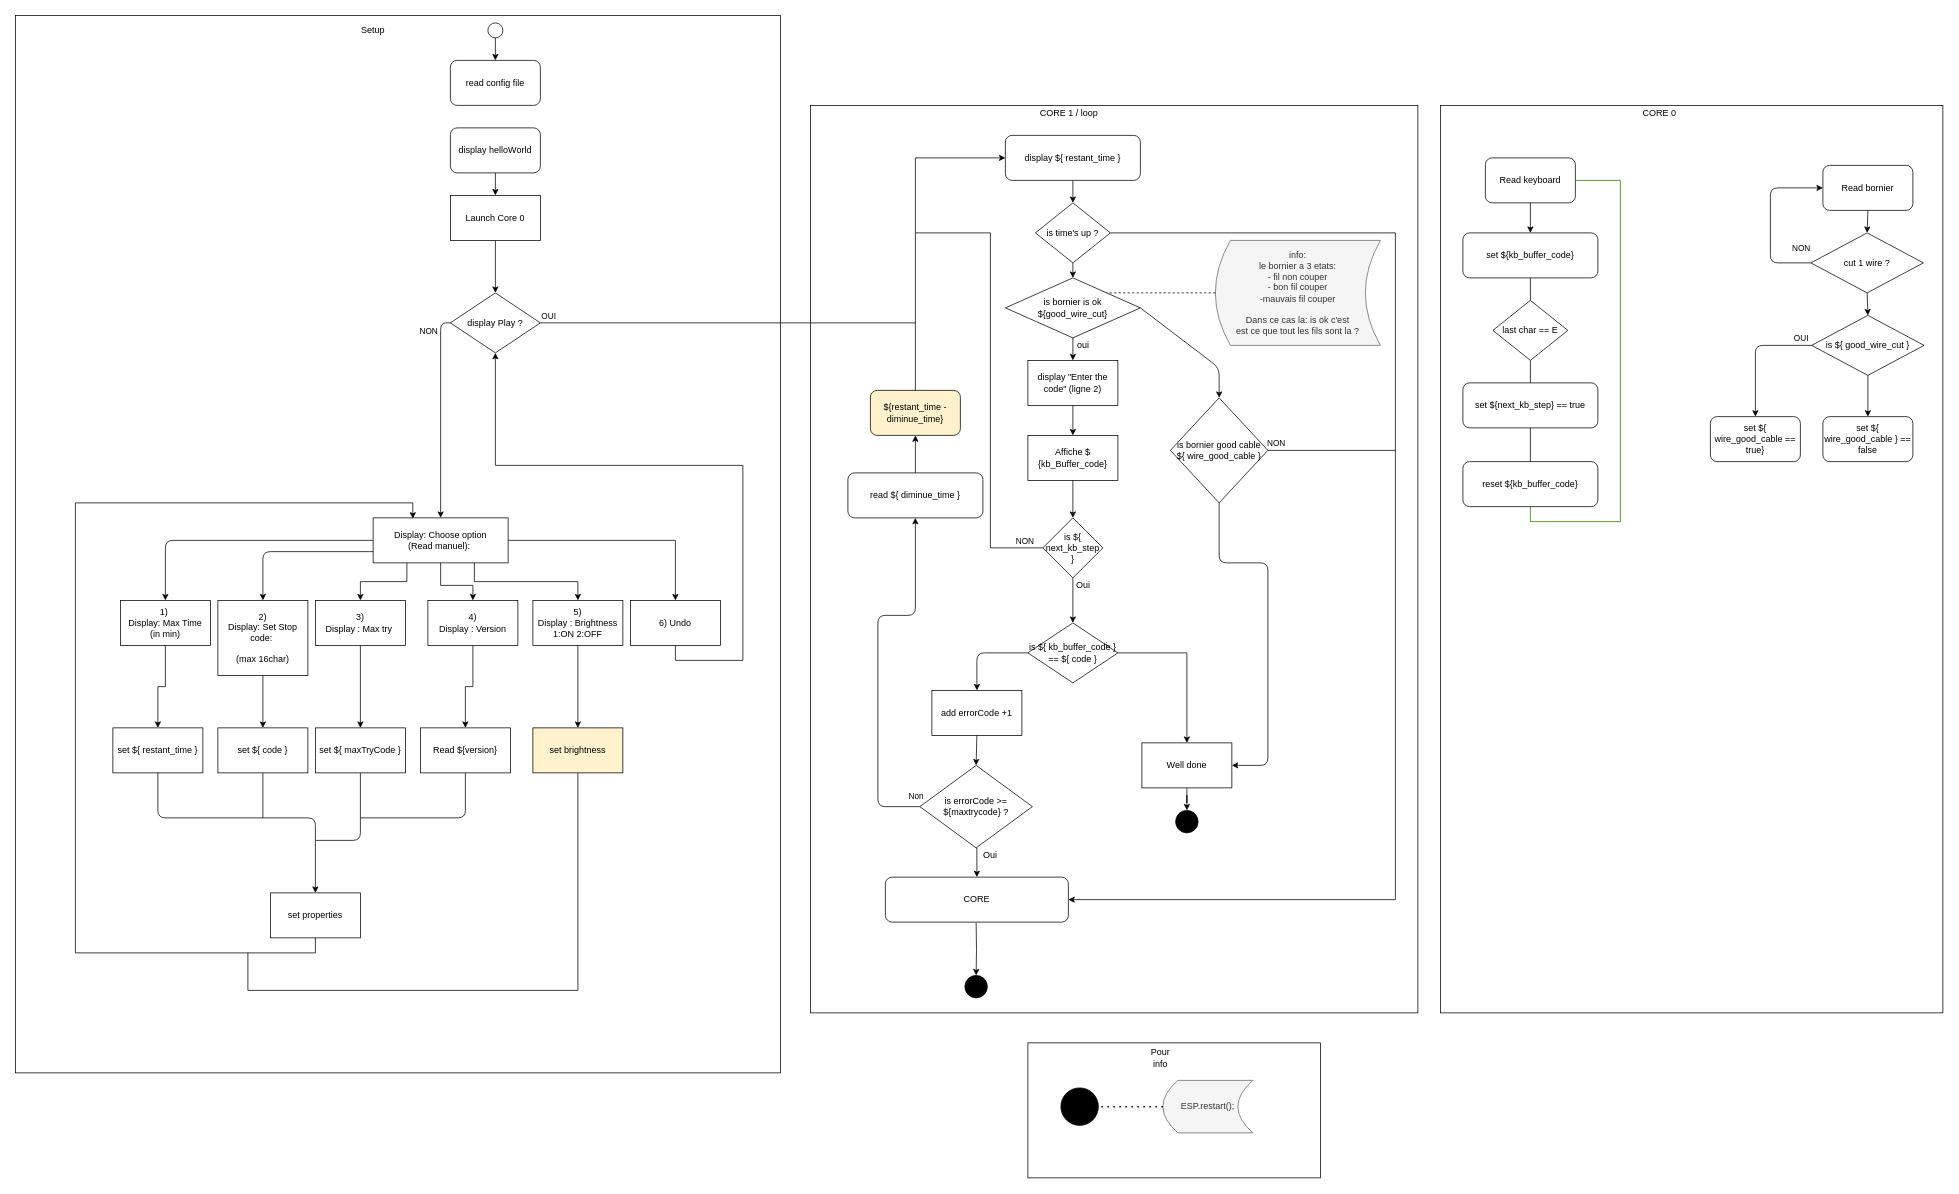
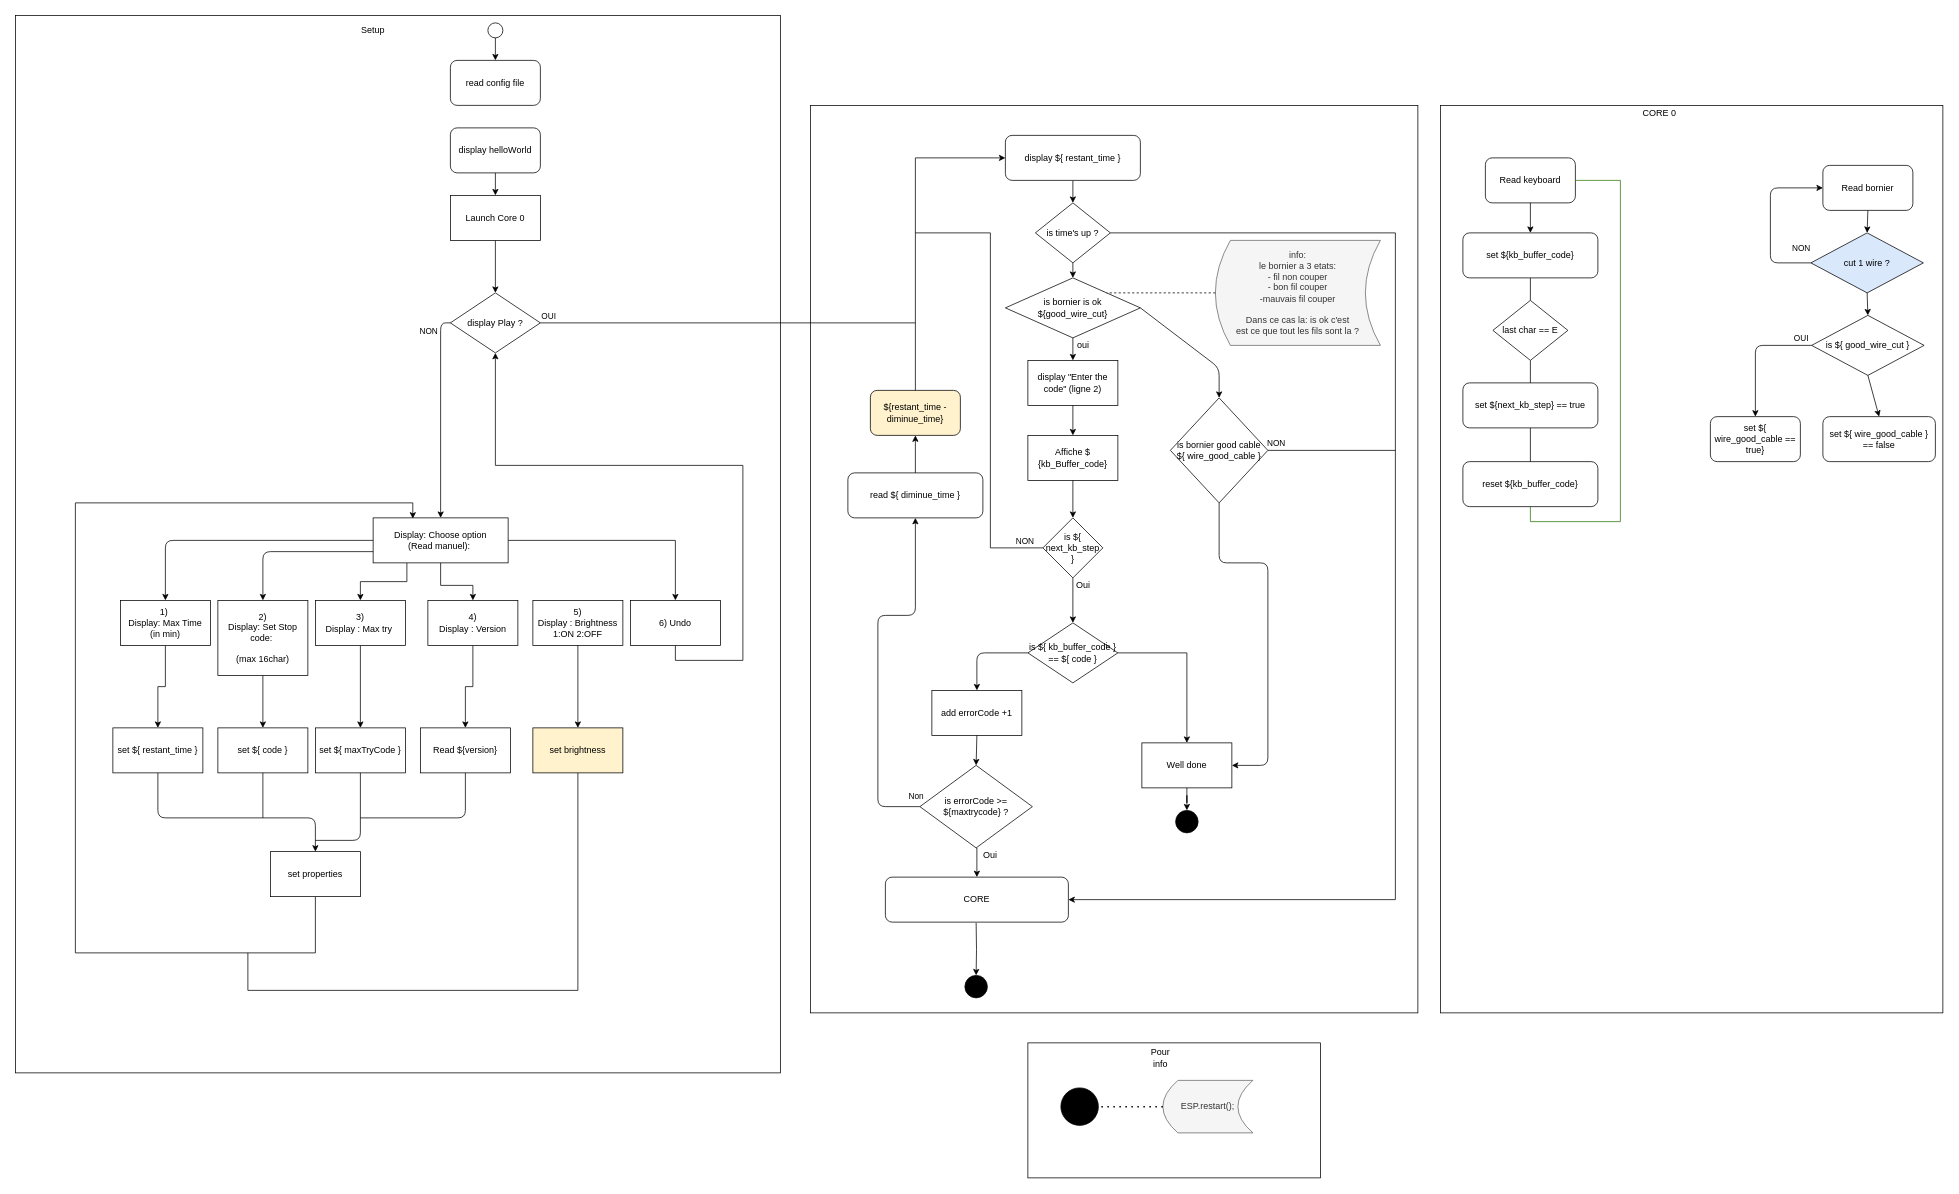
(1069, 113) -> none
(1867, 263) -> (1867, 263)
(1868, 439) -> (1879, 439)
(518, 582) -> none
(315, 915) -> (315, 874)
